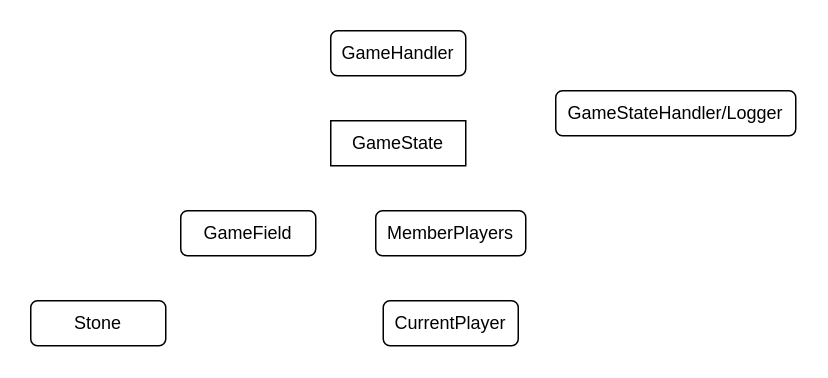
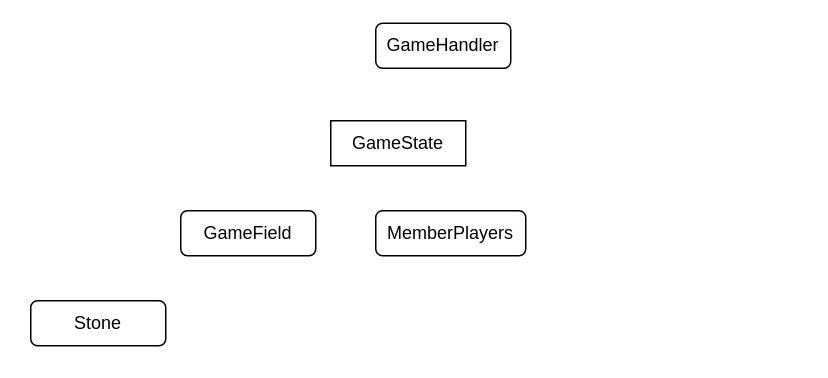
(398, 53) -> (443, 46)
(676, 113) -> none
(451, 323) -> none
